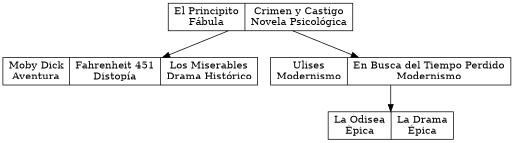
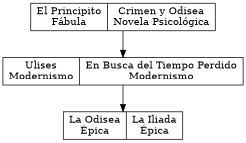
(299, 11) -> (161, 11)
(130, 71) -> none
(422, 120) -> (154, 120)
